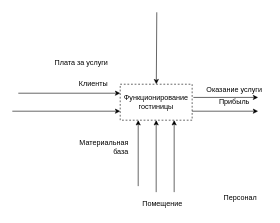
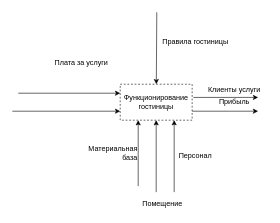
none -> (195, 42)
(93, 84) -> none
(235, 90) -> (235, 90)
(99, 147) -> (108, 153)
(240, 198) -> (195, 156)
